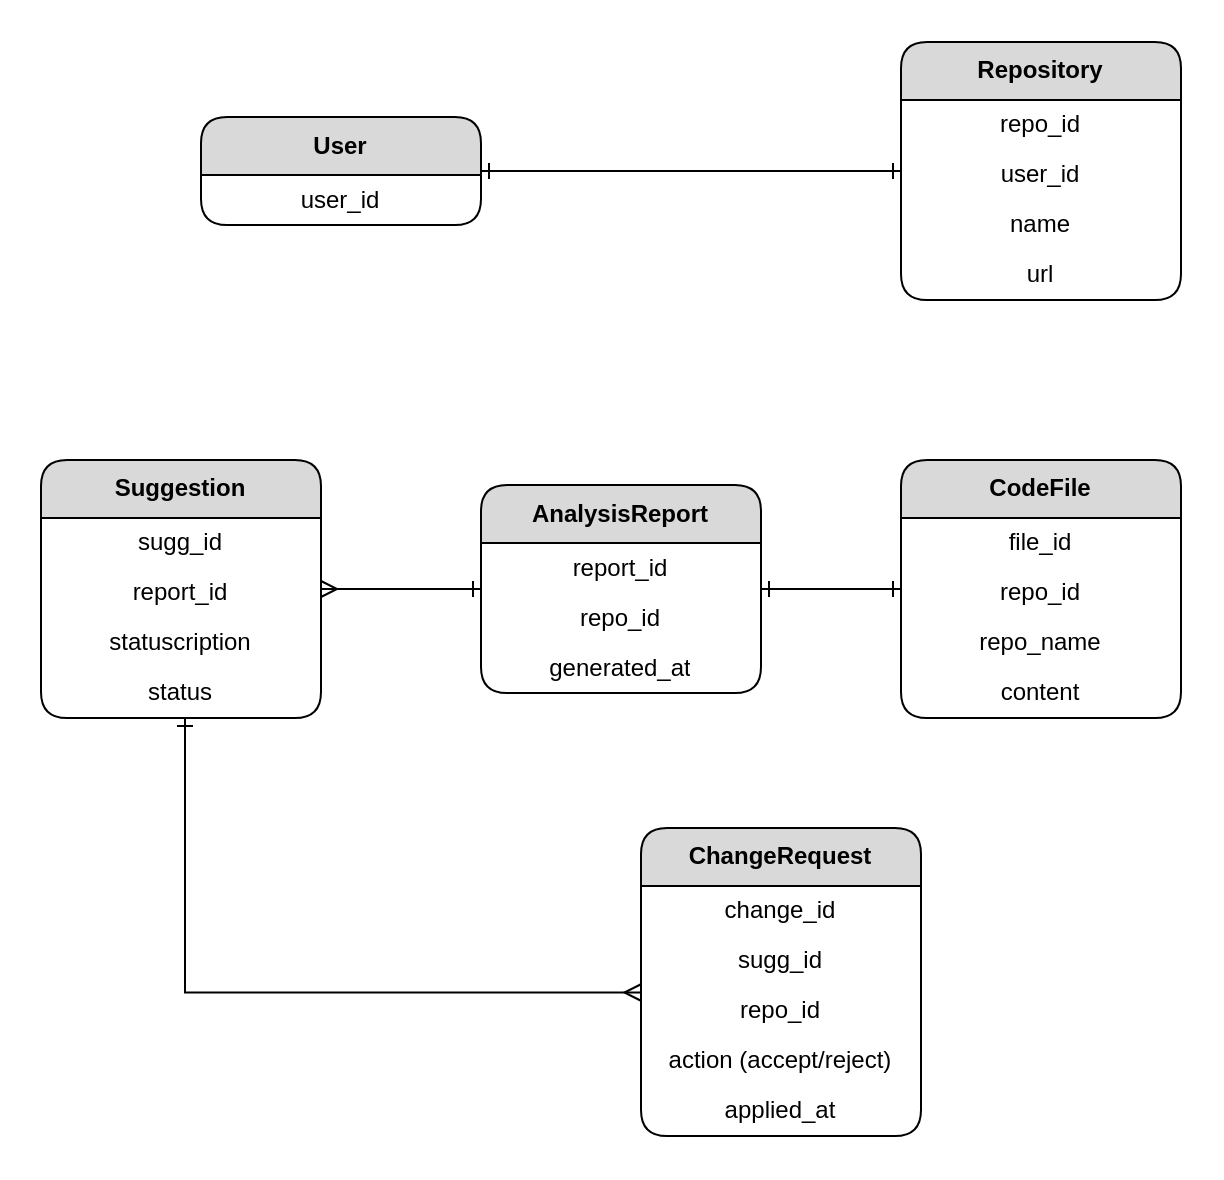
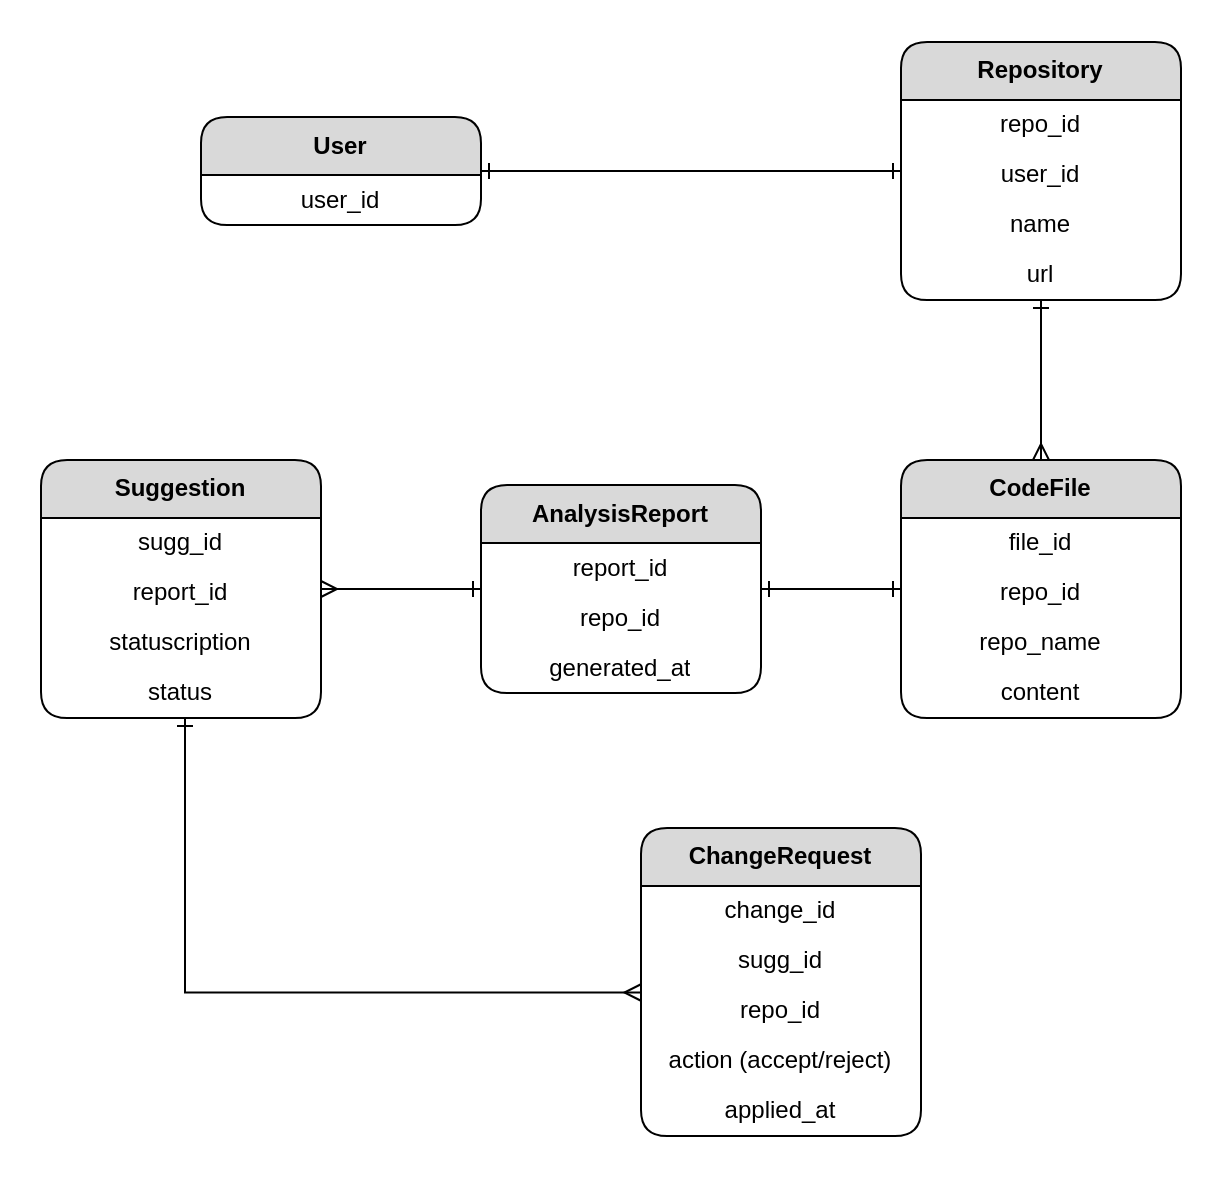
none -> (1041, 382)
